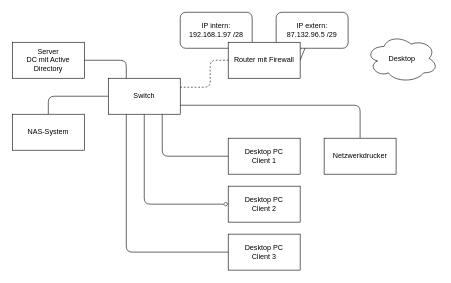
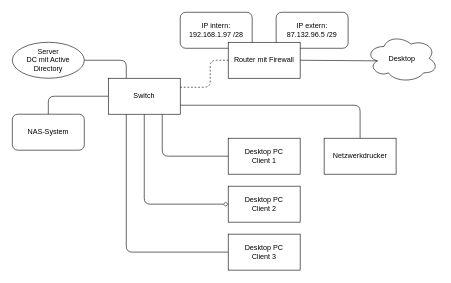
(303, 54) -> (338, 61)
(48, 60) -> (48, 60)
(48, 132) -> (48, 132)
